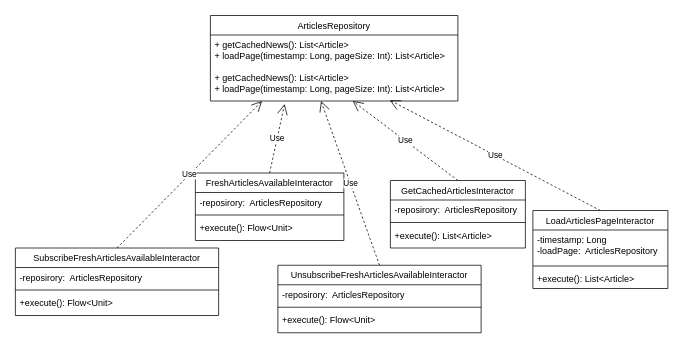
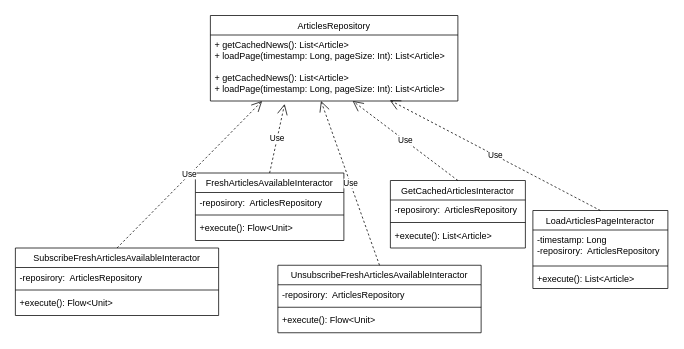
(574, 240) -> (574, 240)
